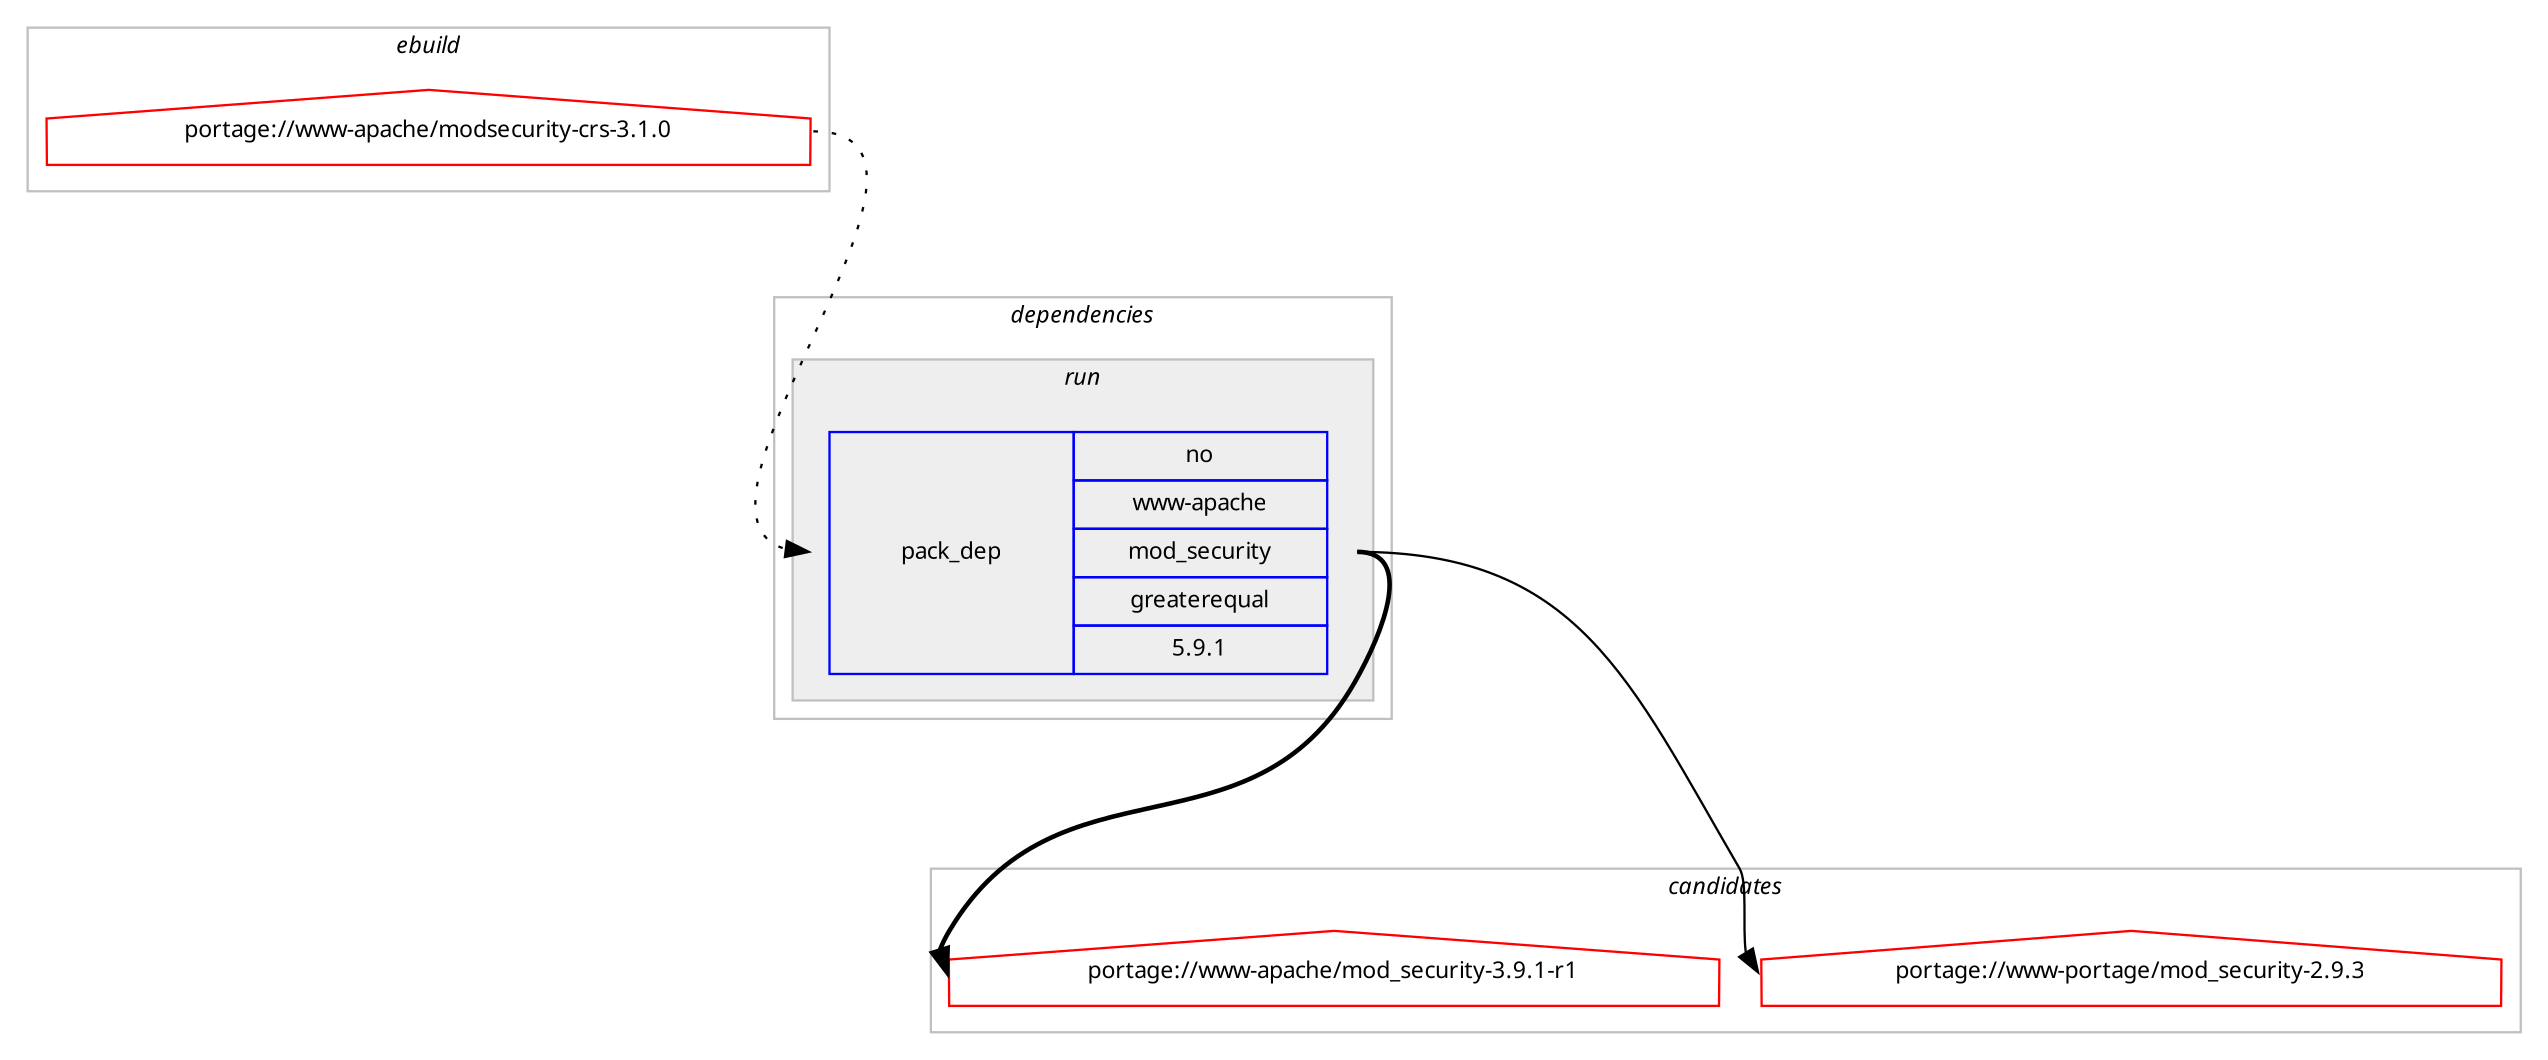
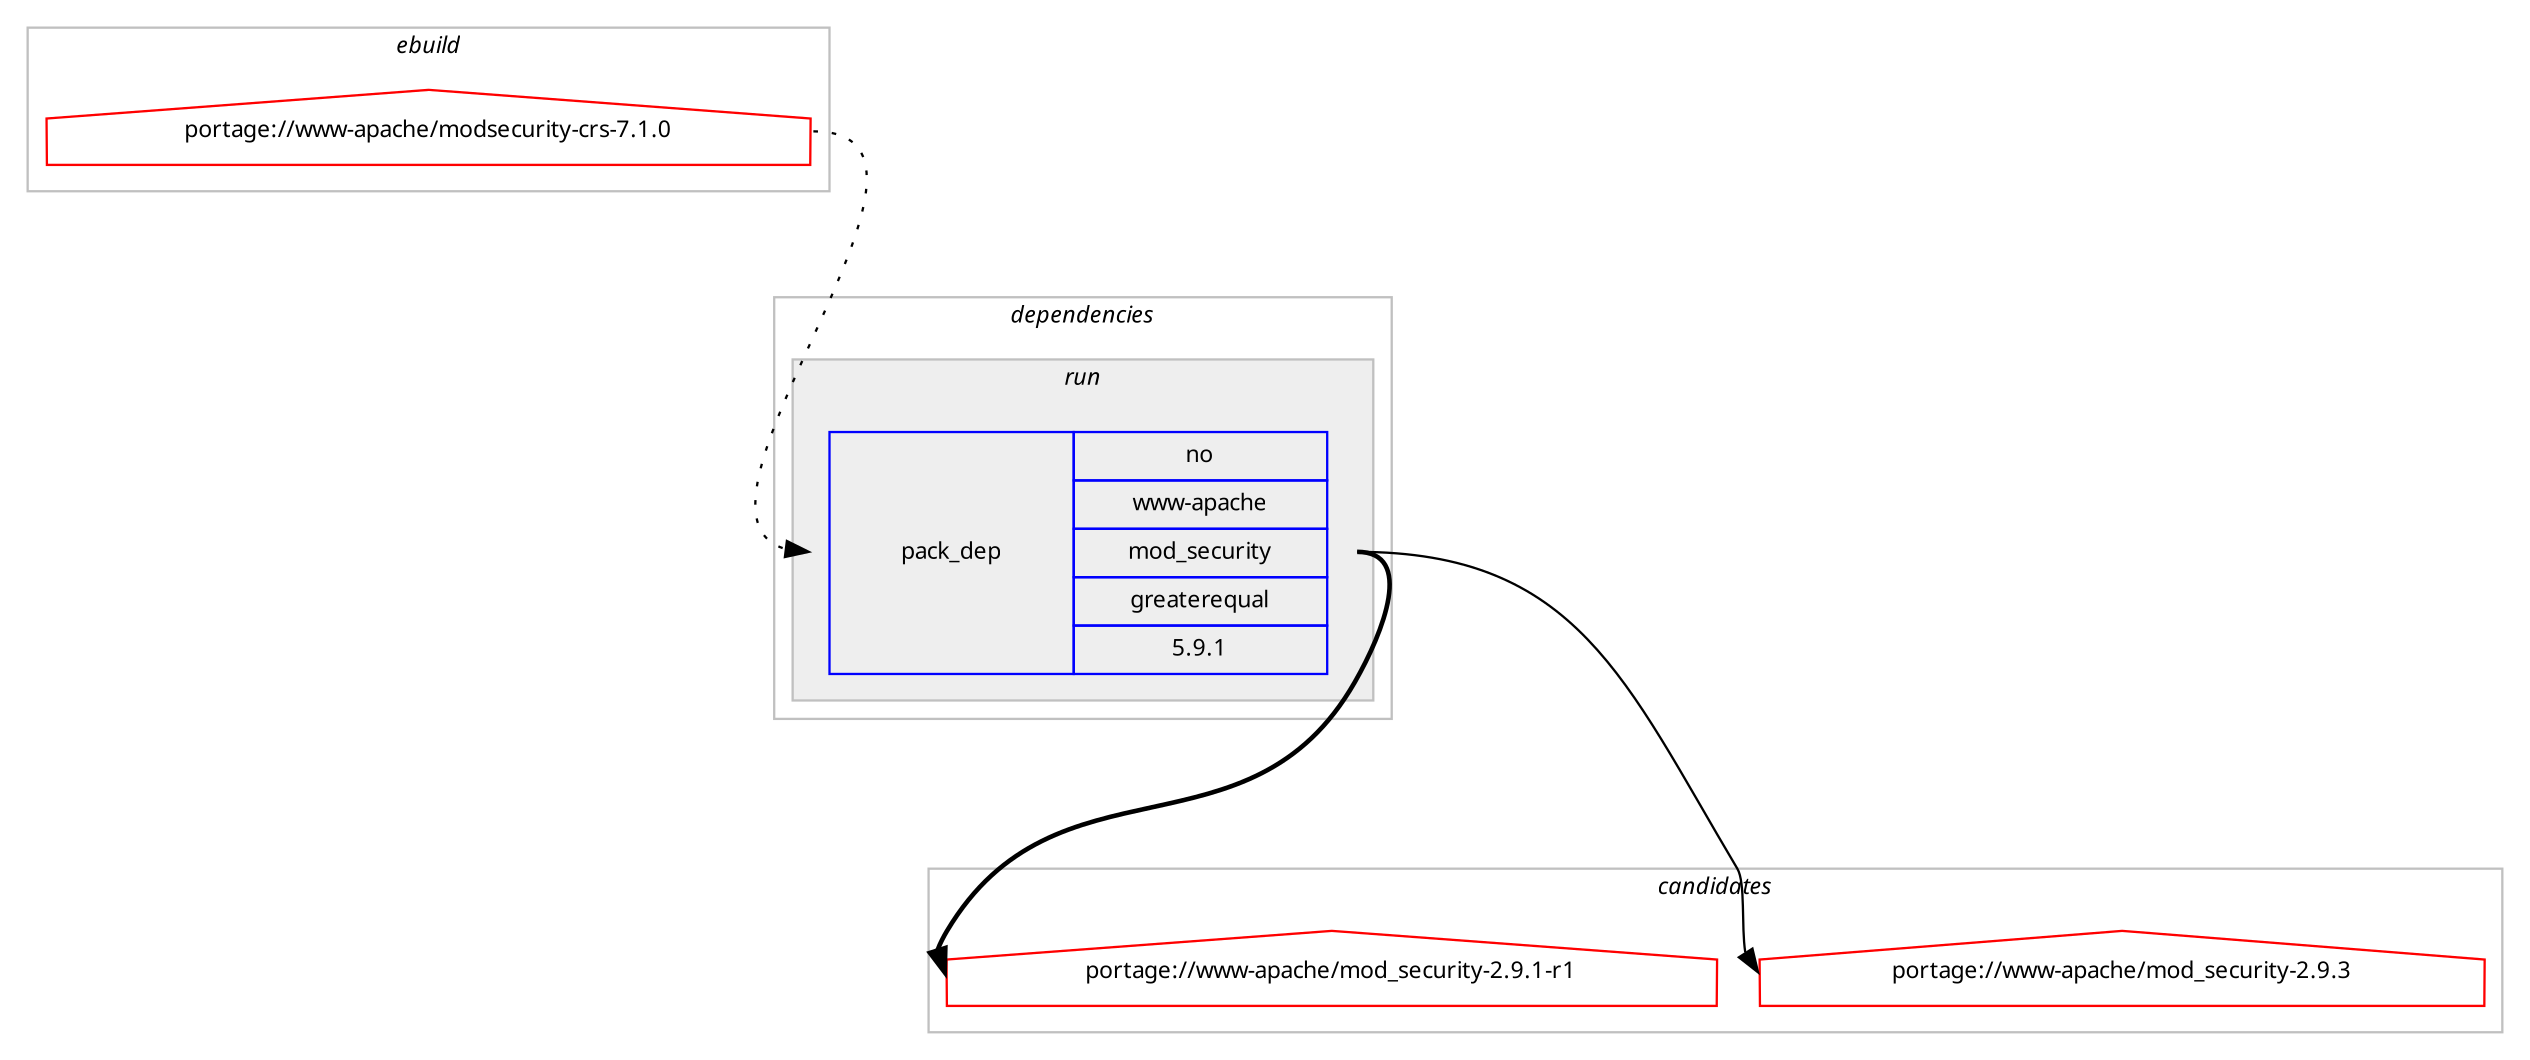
(429, 131) -> (429, 131)
(1334, 972) -> (1332, 972)
(2131, 972) -> (2122, 972)
